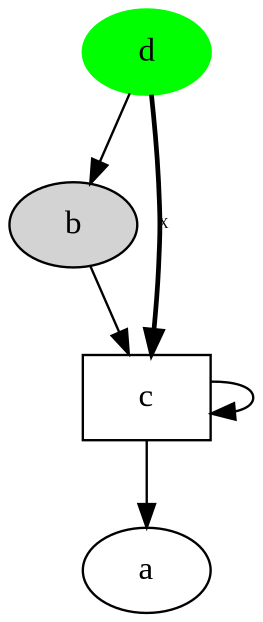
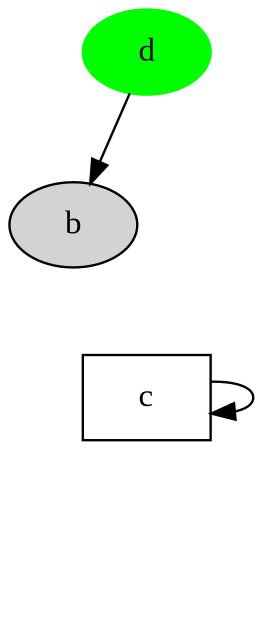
(160, 212) -> none
(105, 299) -> none
(147, 570) -> none
